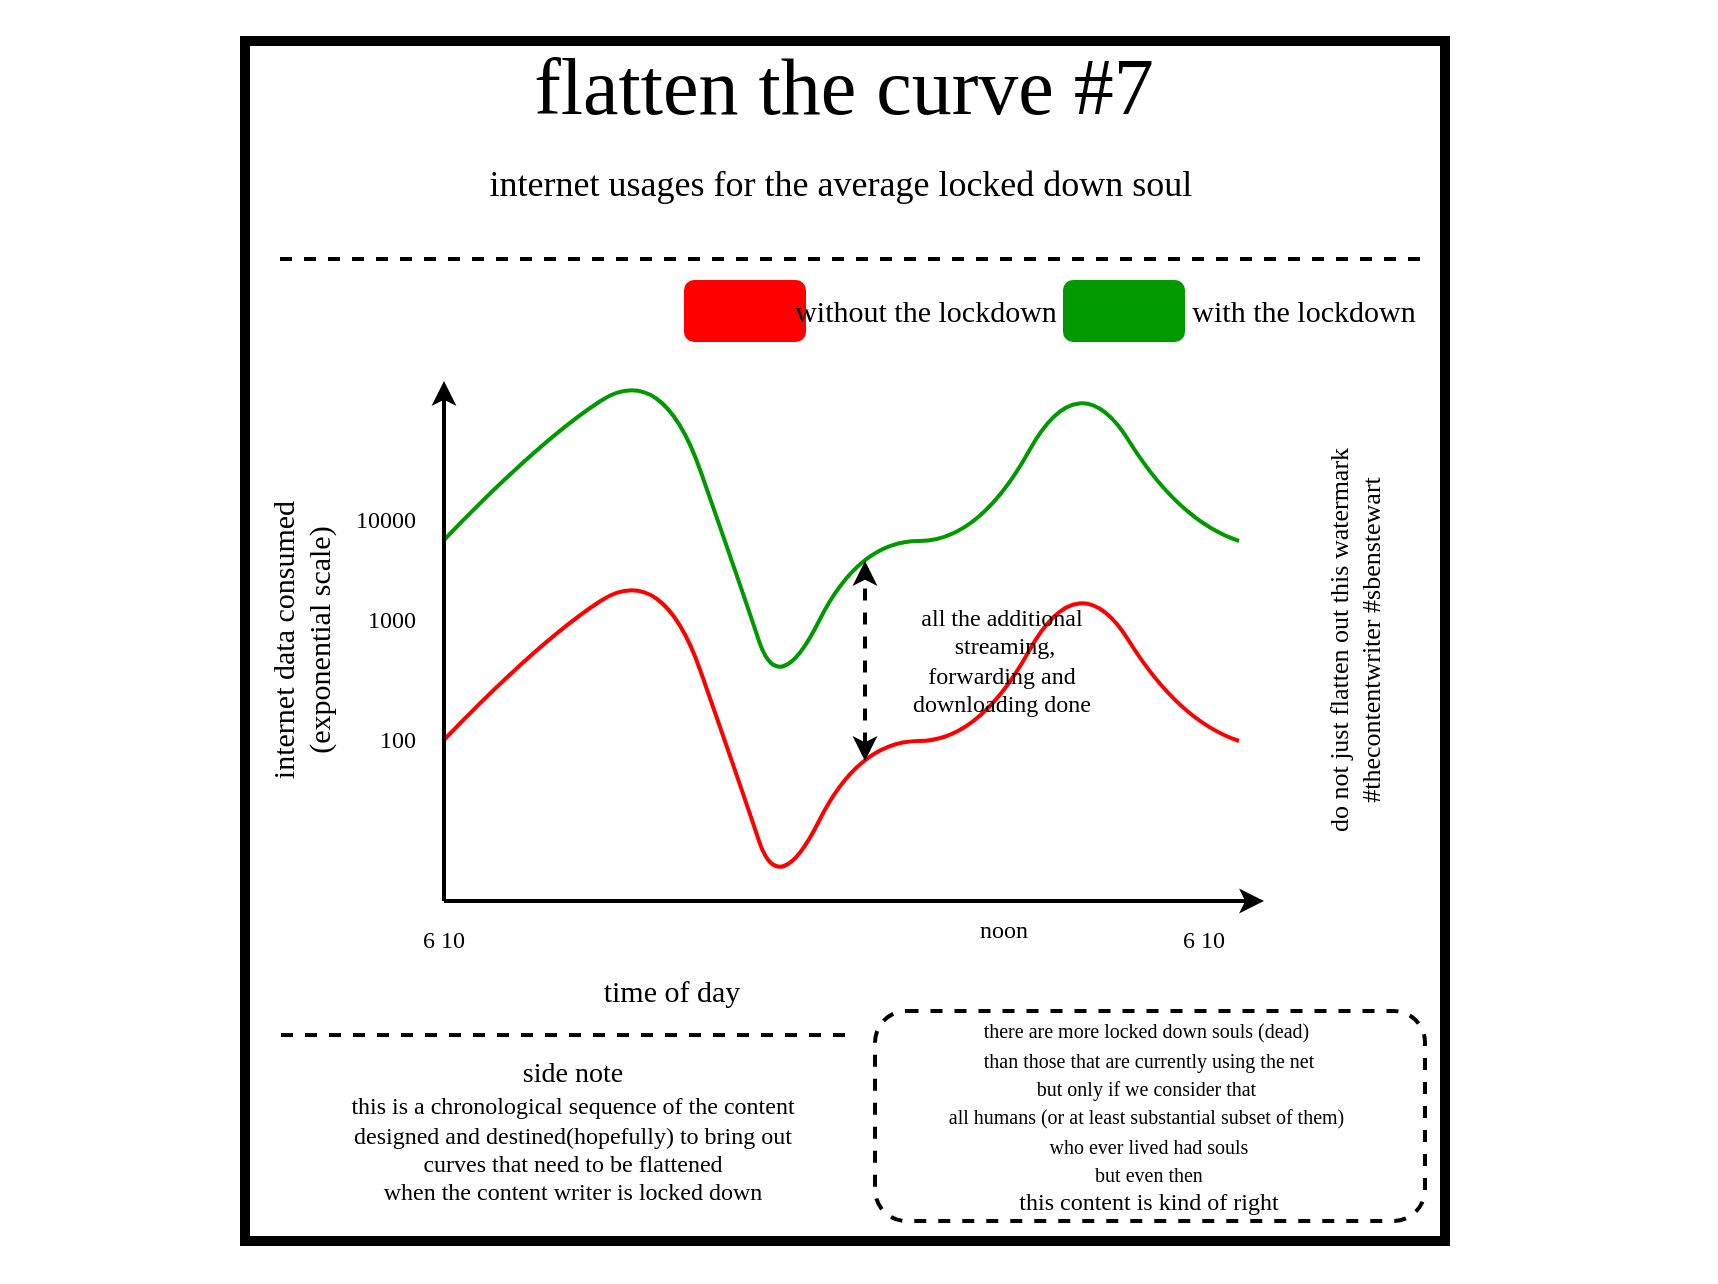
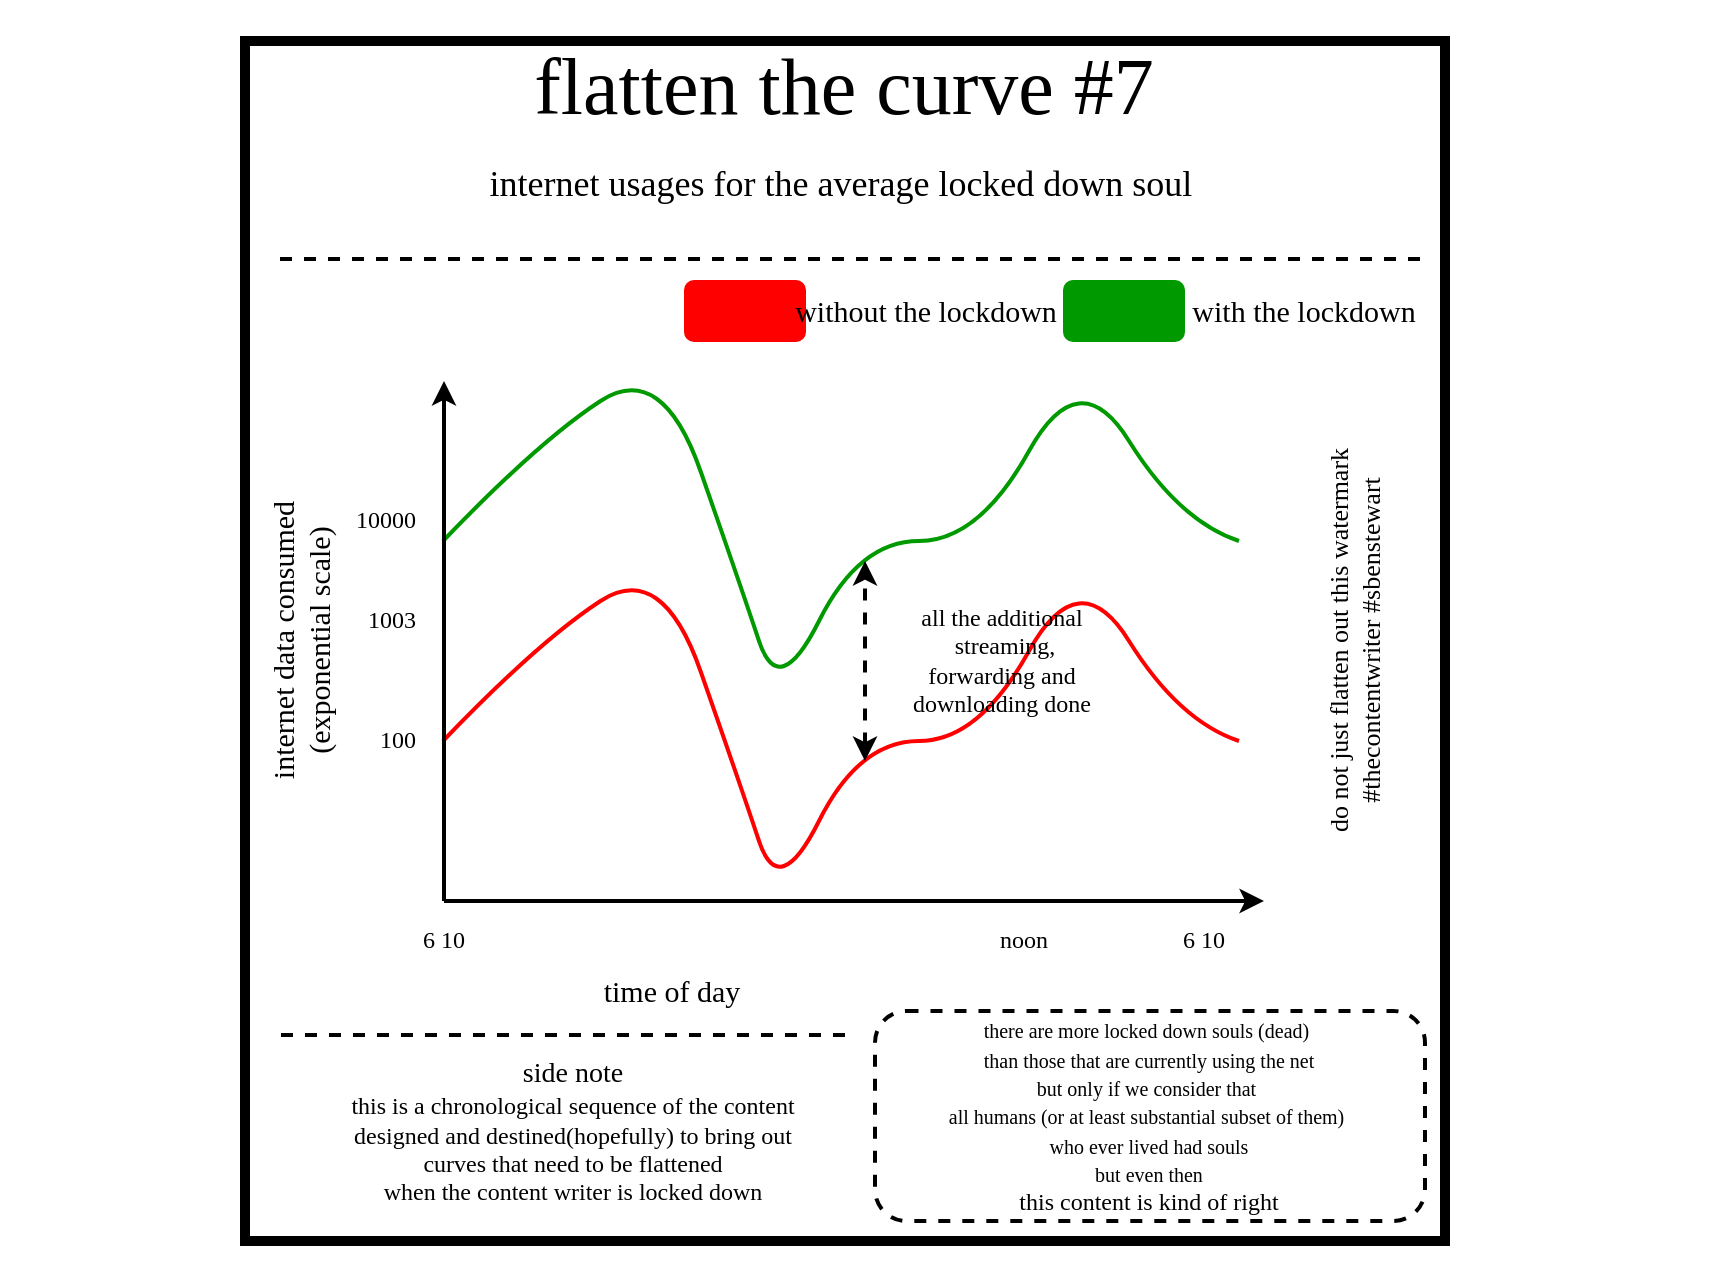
(390, 621) -> (390, 621)
(1004, 931) -> (1024, 941)
